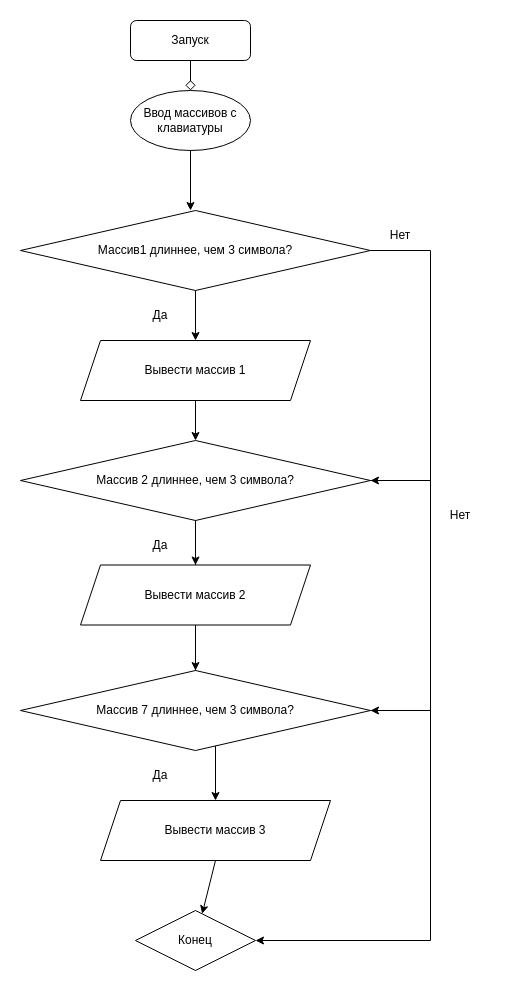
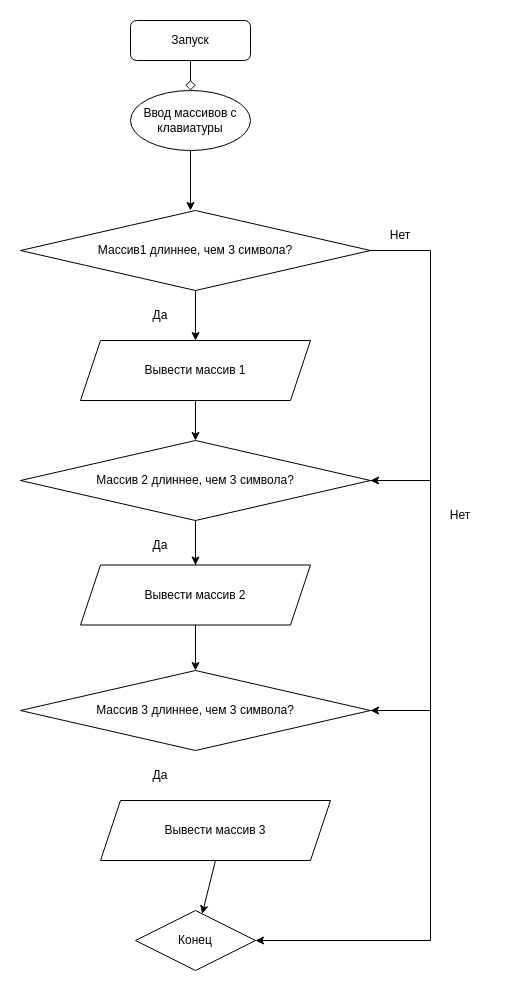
(196, 711) -> (196, 711)
(216, 769) -> none
